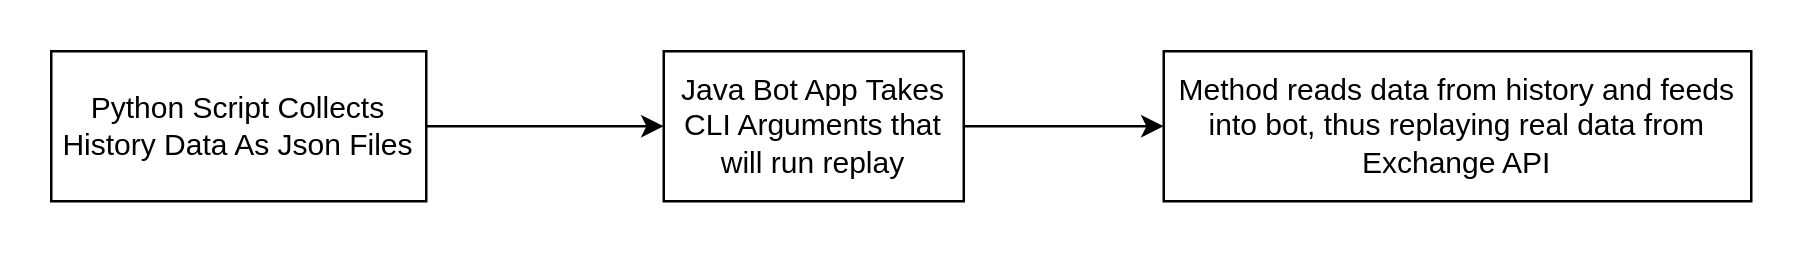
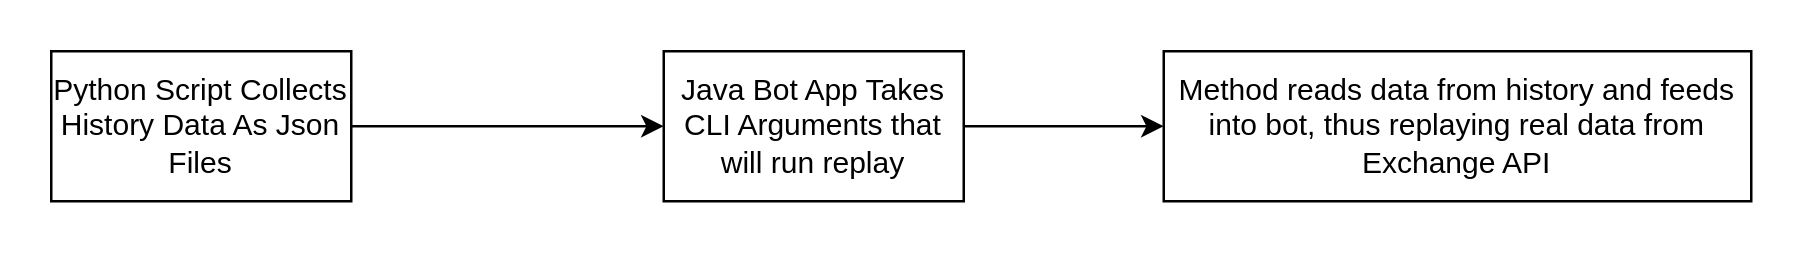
(239, 126) -> (201, 126)
